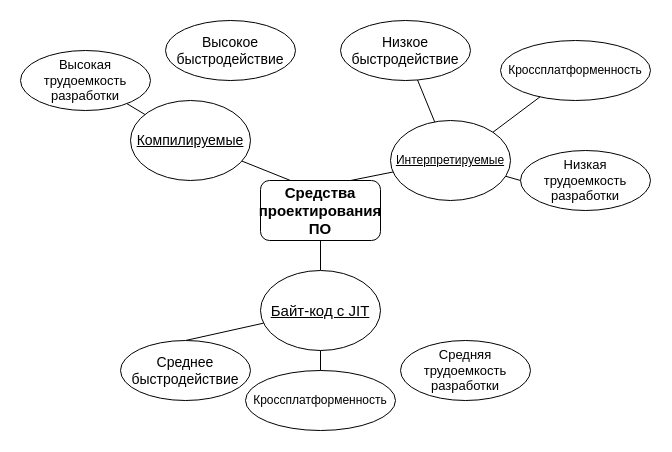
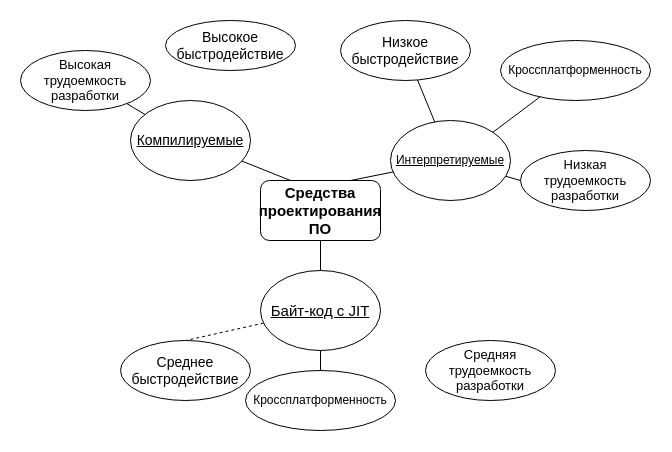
(231, 51) -> (231, 46)
(223, 332) -> (223, 332)
(466, 371) -> (491, 371)
